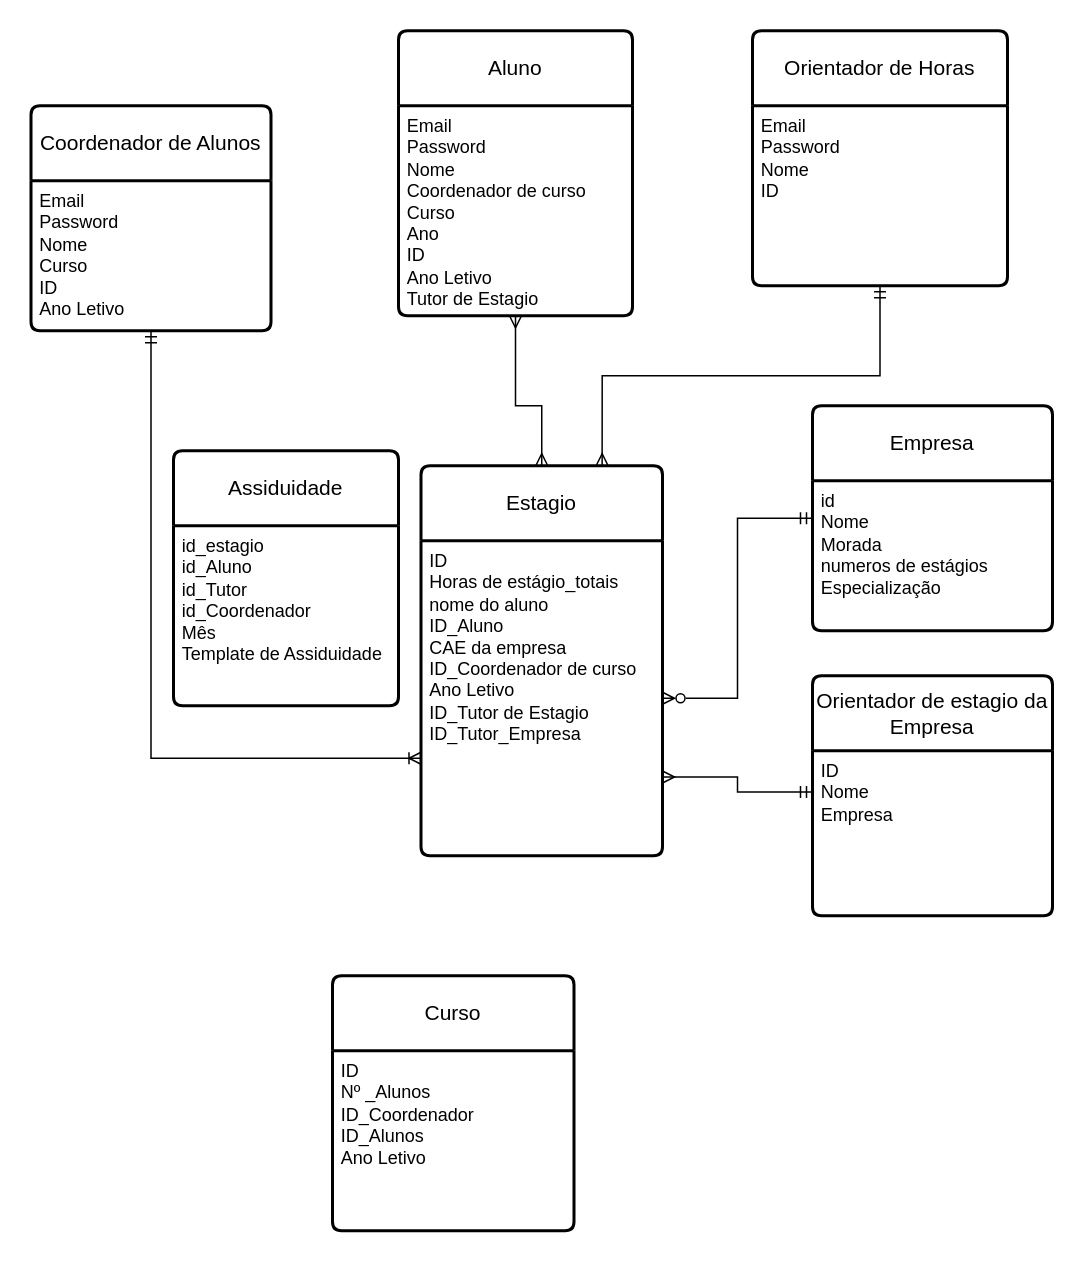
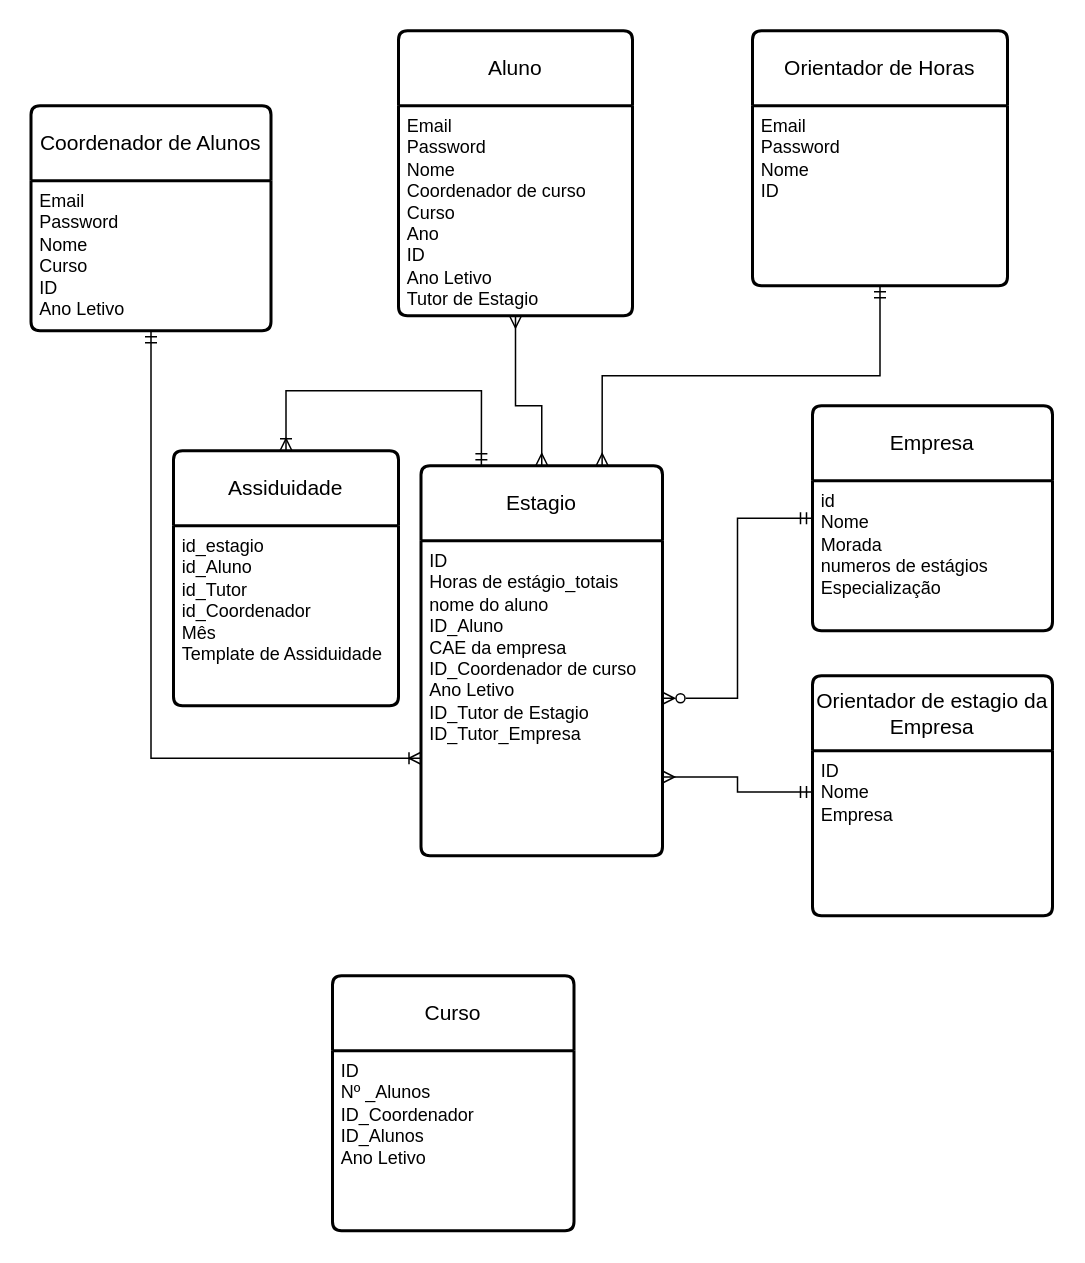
none -> (391, 391)
